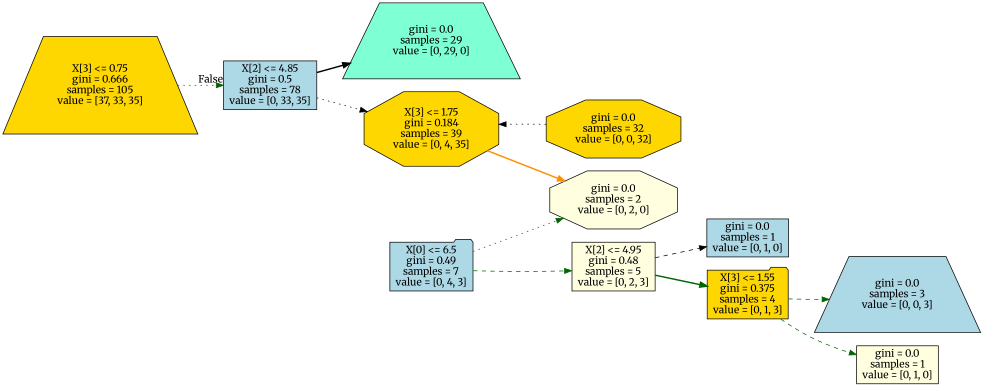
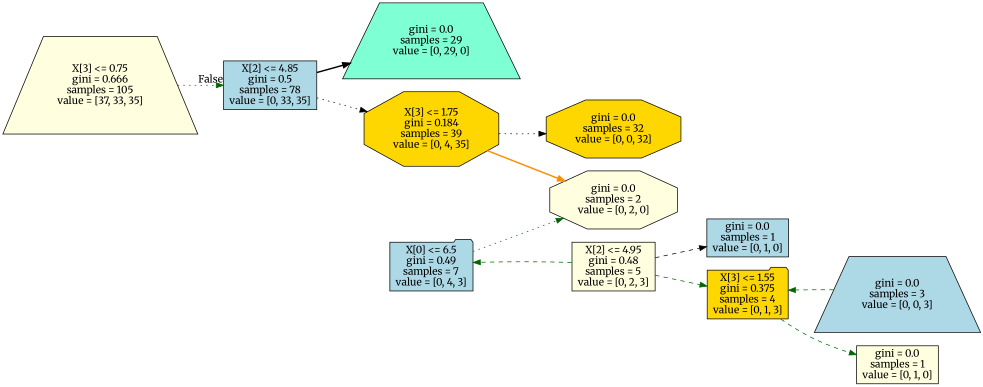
(100, 85) -> (100, 85)
(526, 124) -> (519, 134)
(519, 271) -> (526, 262)
(678, 280) -> (678, 280)
(805, 299) -> (815, 290)
